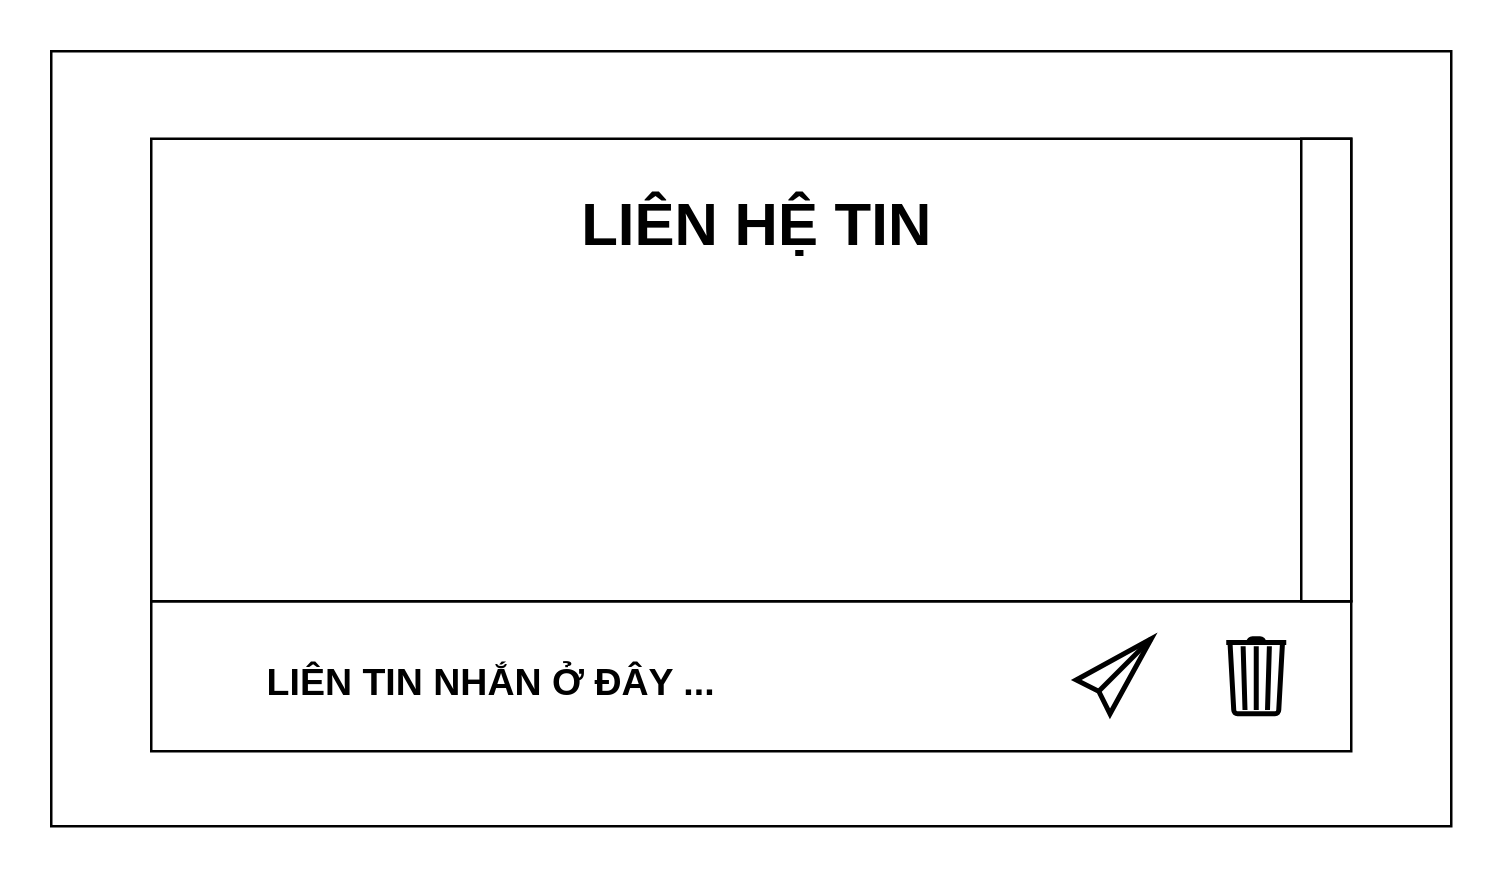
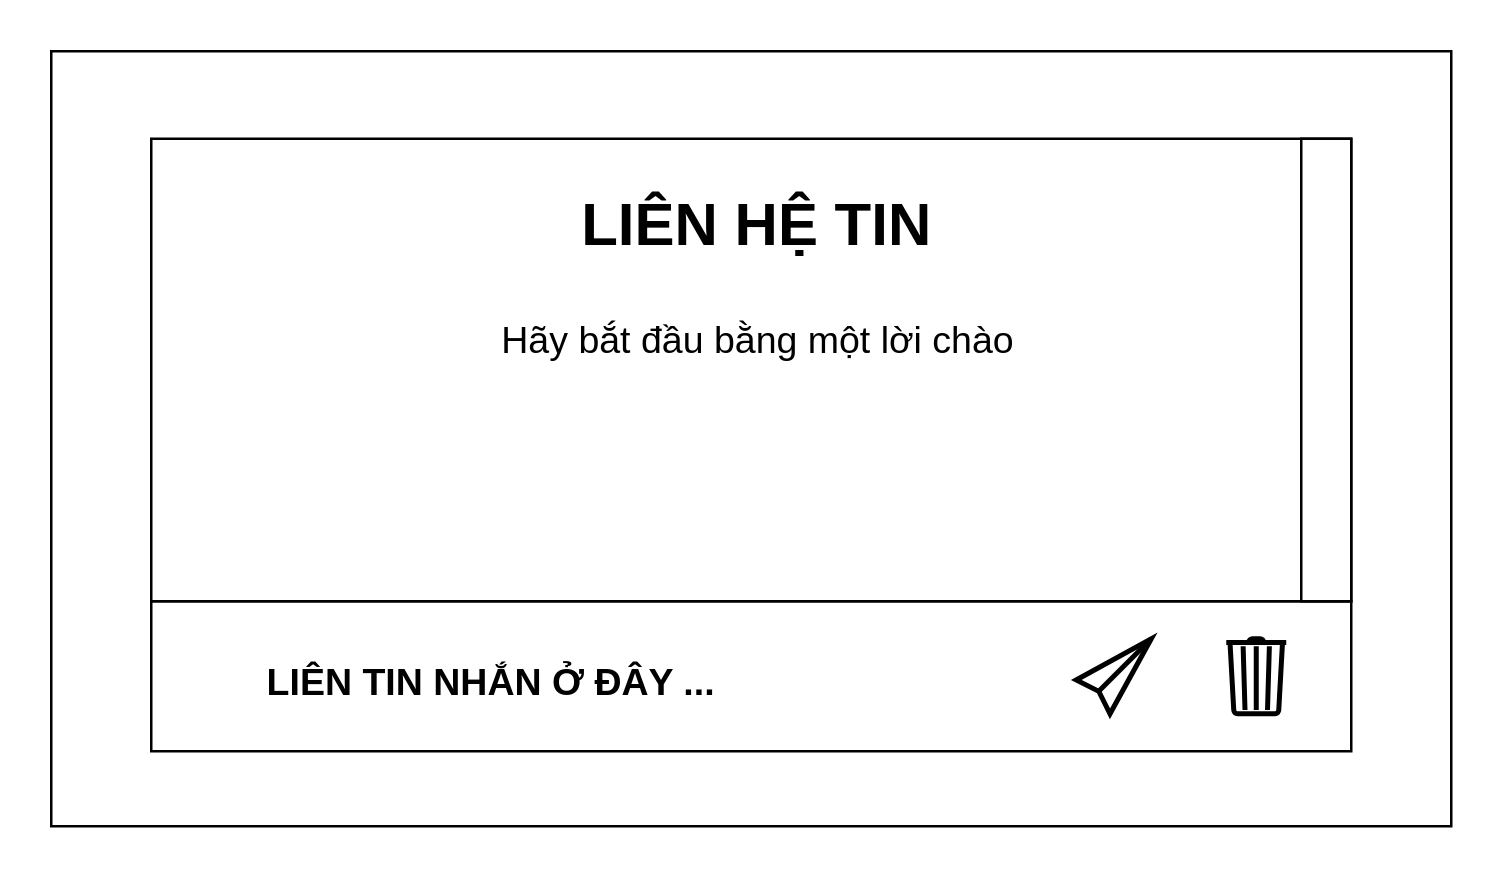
none -> (758, 339)
